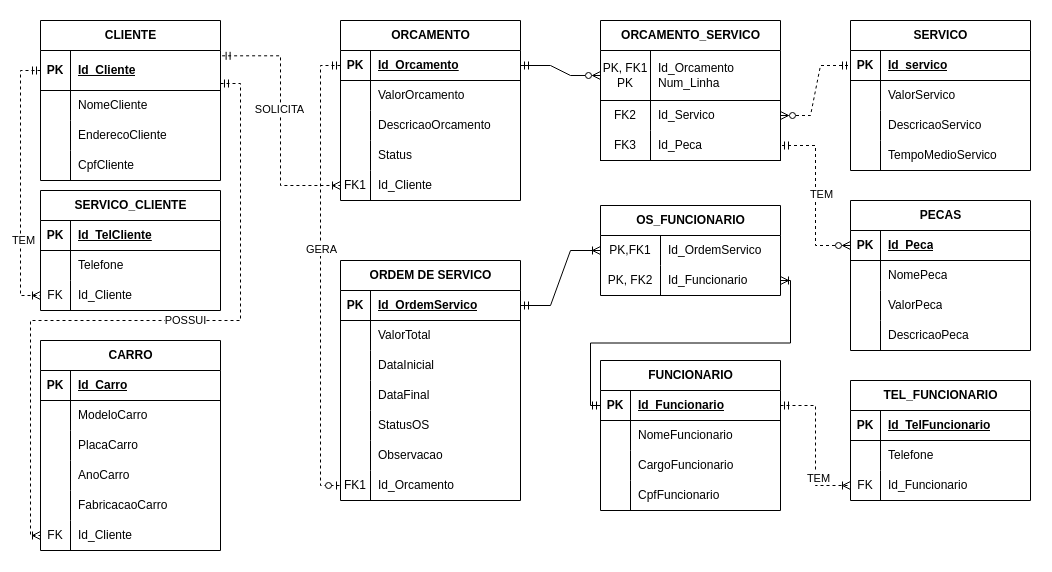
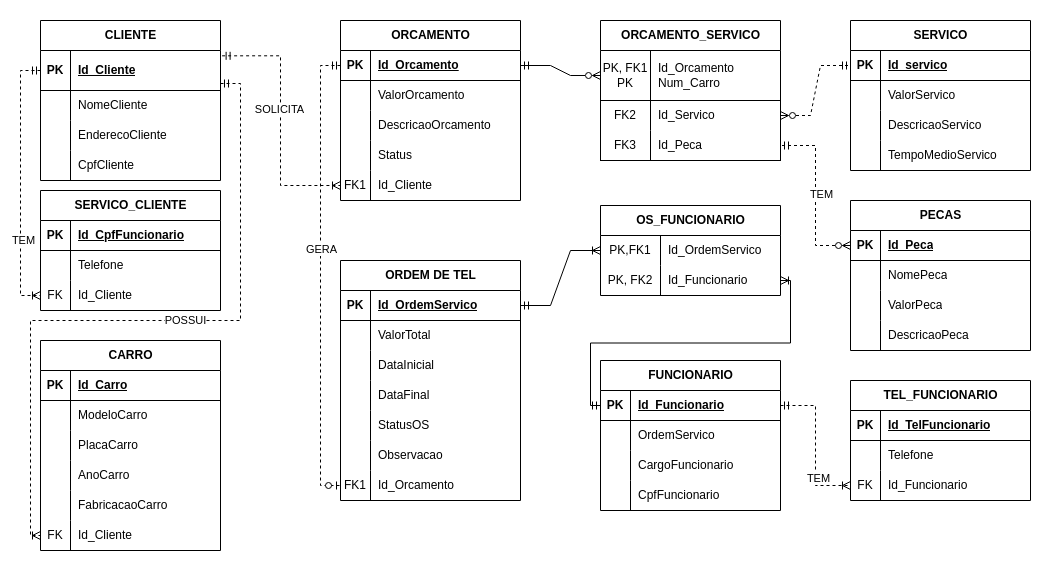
(699, 76) -> (699, 76)
(118, 236) -> (133, 236)
(431, 276) -> (431, 276)
(686, 436) -> (677, 436)
